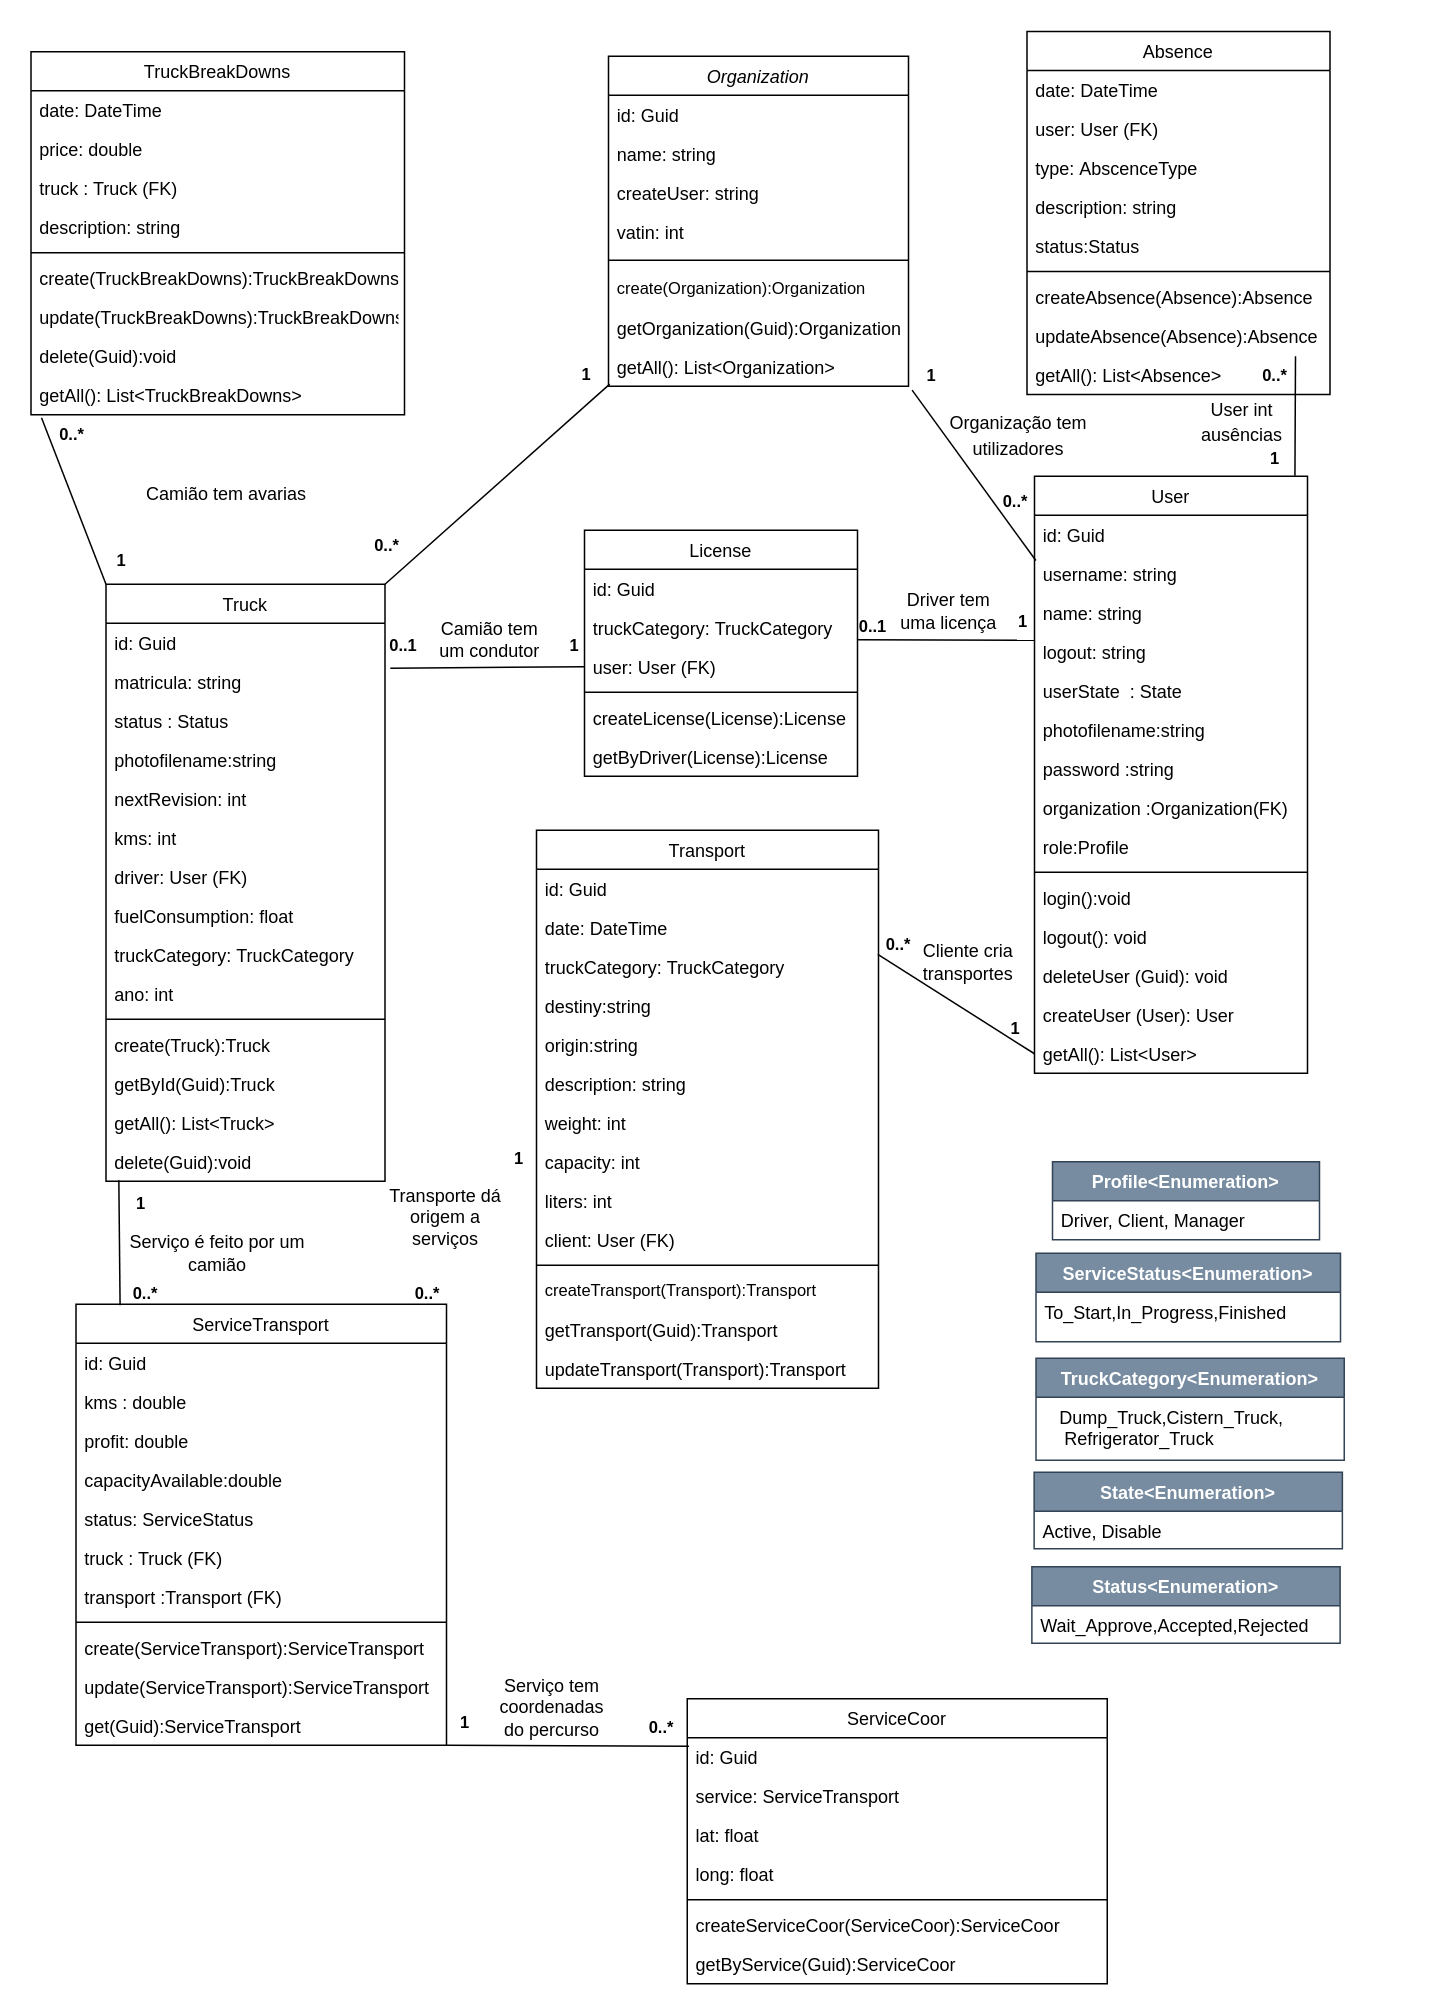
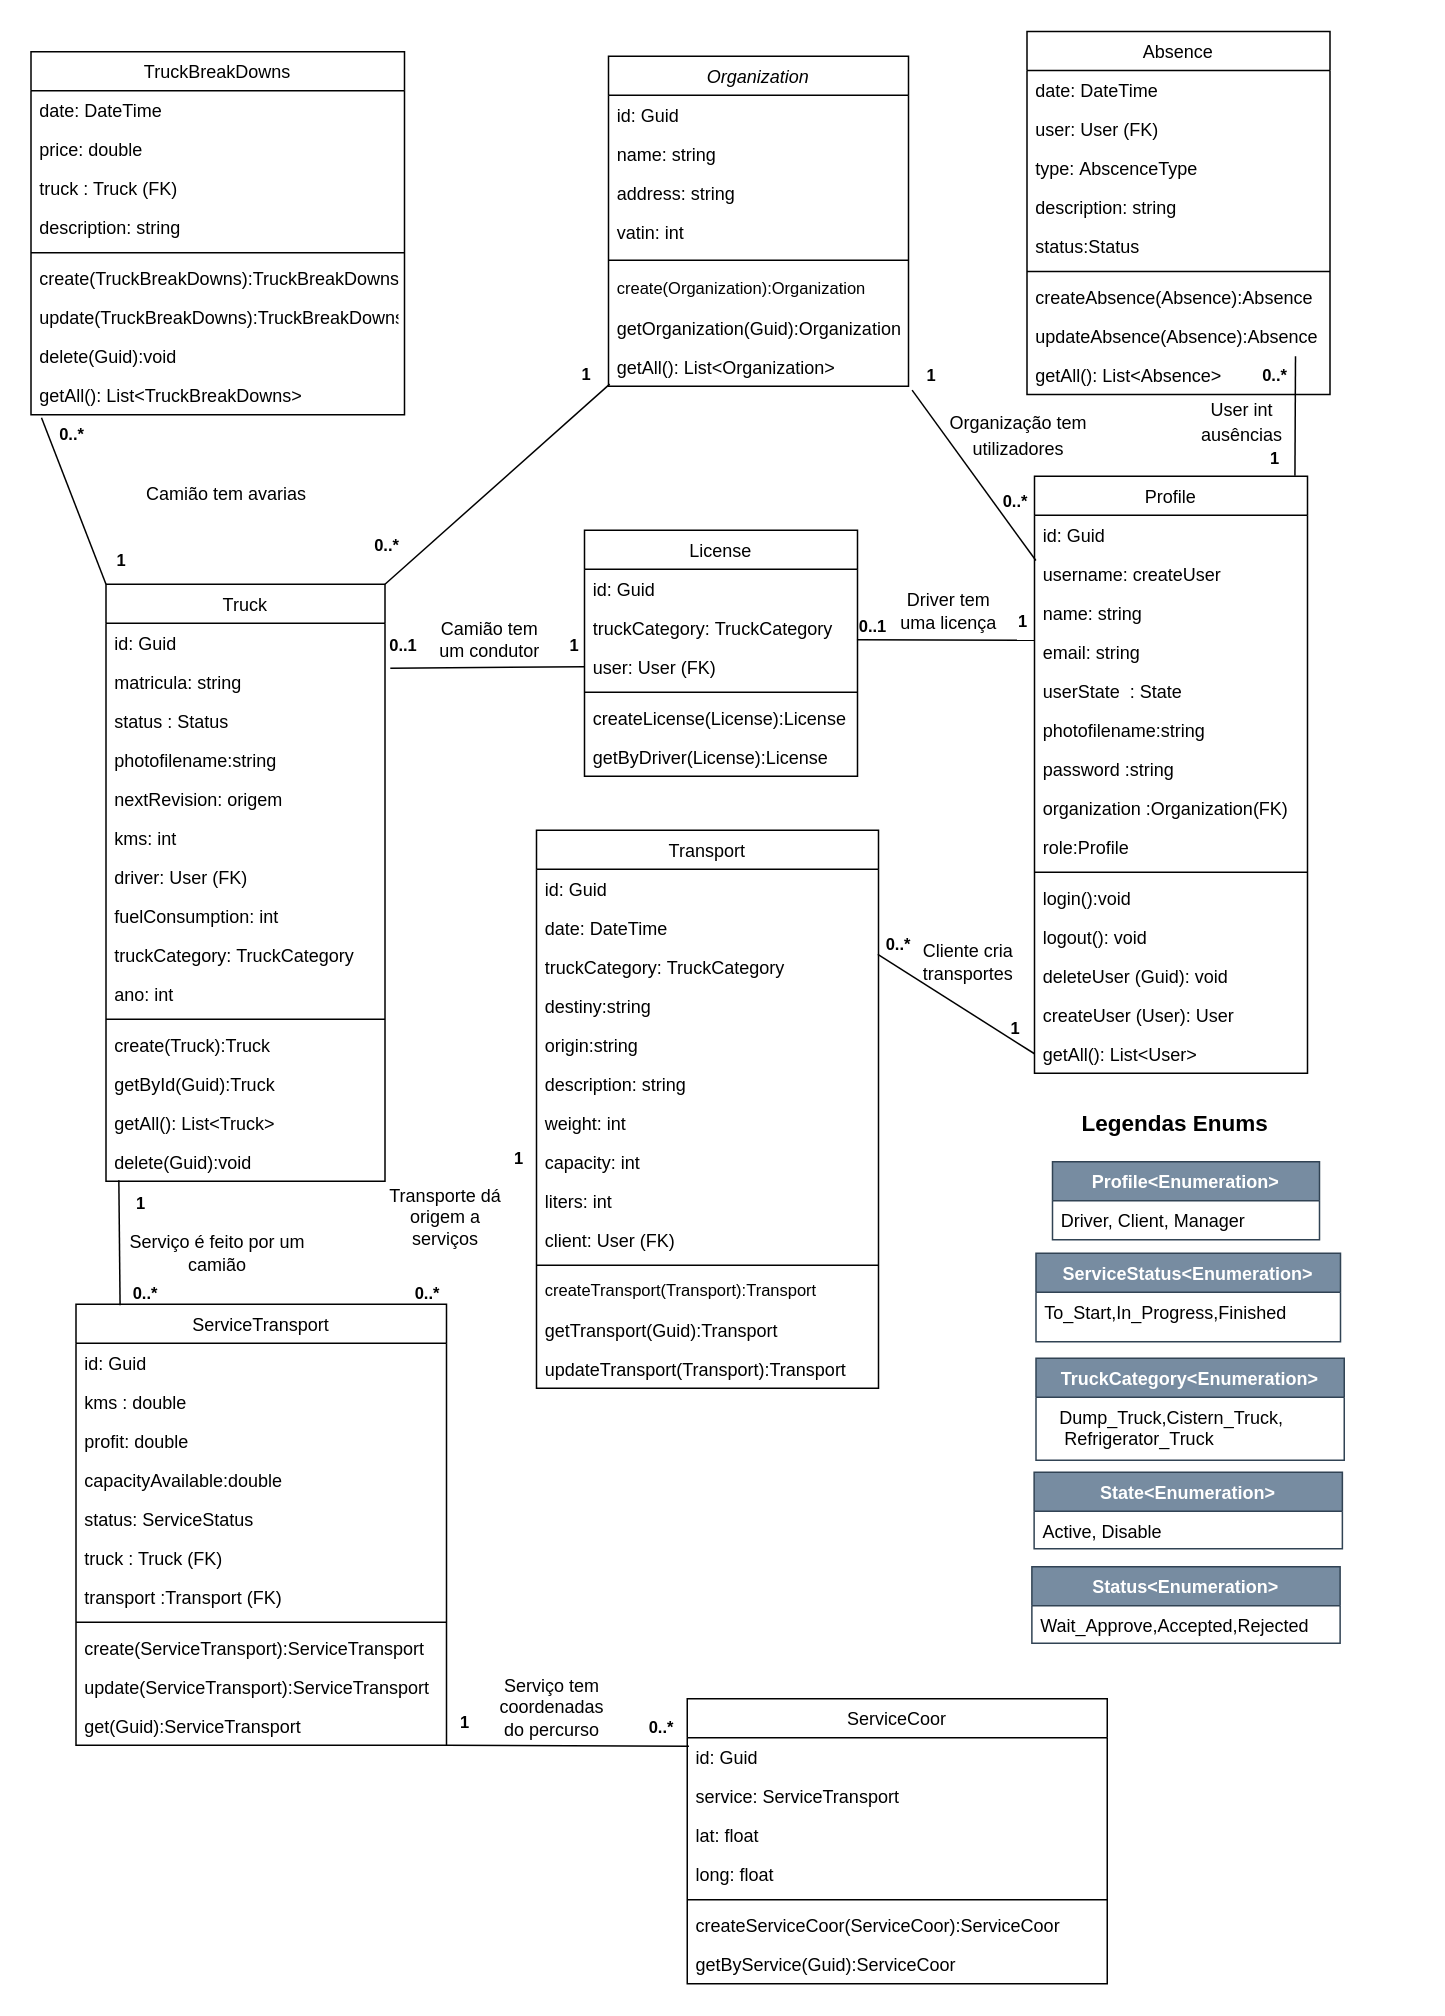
(700, 194) -> (685, 194)
(1170, 497) -> (1170, 497)
(1116, 575) -> (1139, 575)
(1104, 653) -> (1096, 653)
(188, 800) -> (203, 800)
(213, 917) -> (203, 917)
none -> (1175, 1123)
